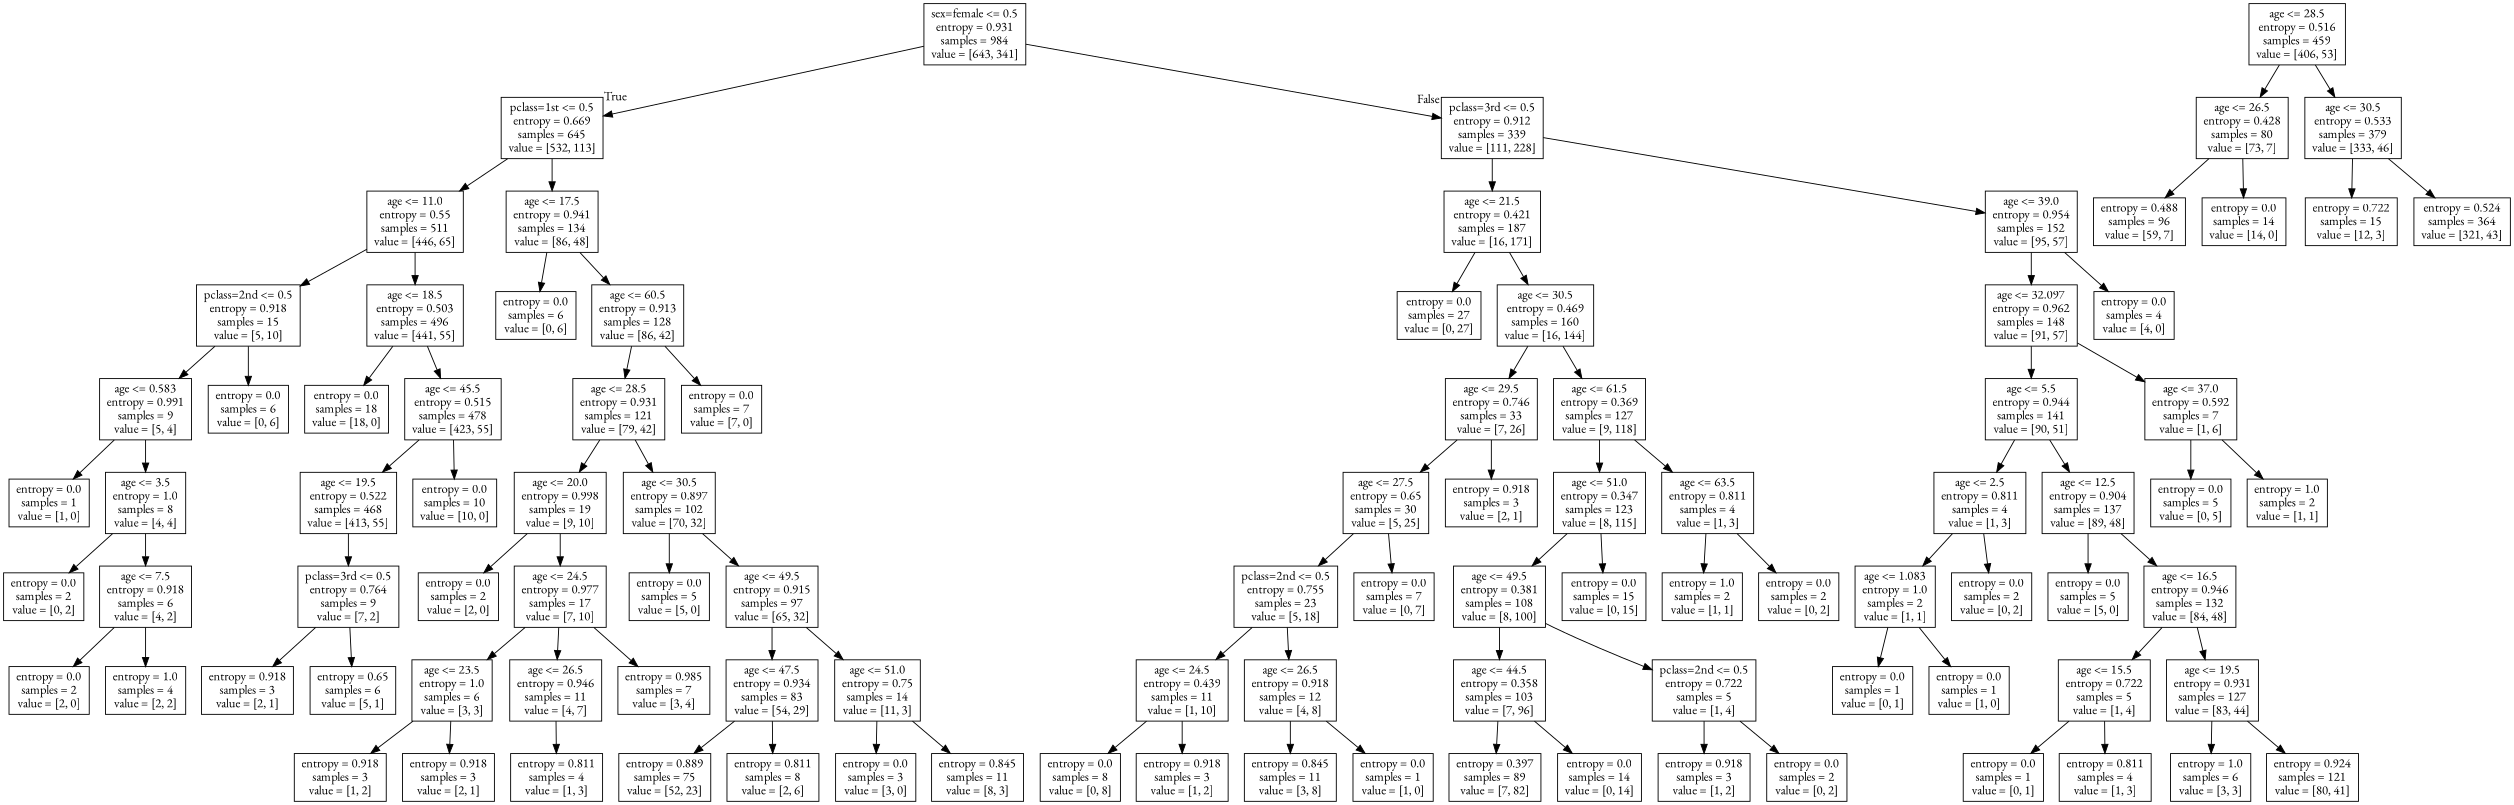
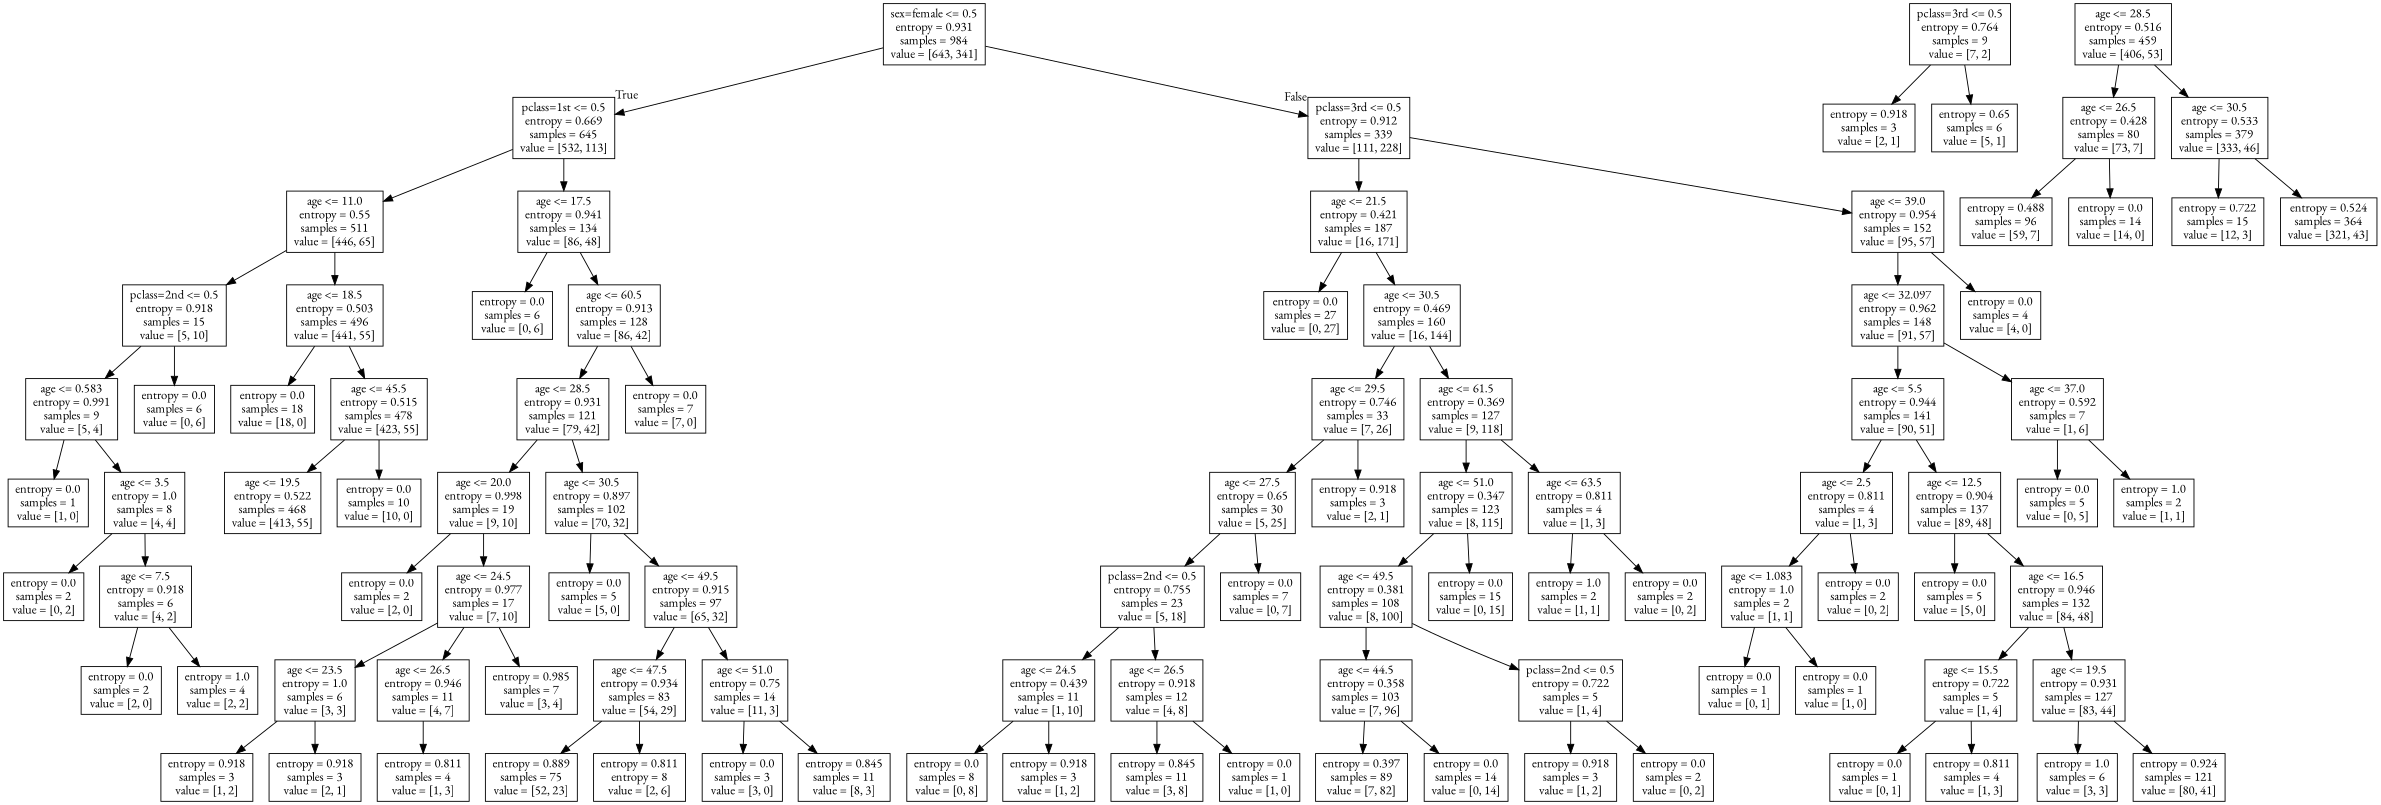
(348, 545) -> none
(773, 777) -> (640, 777)
